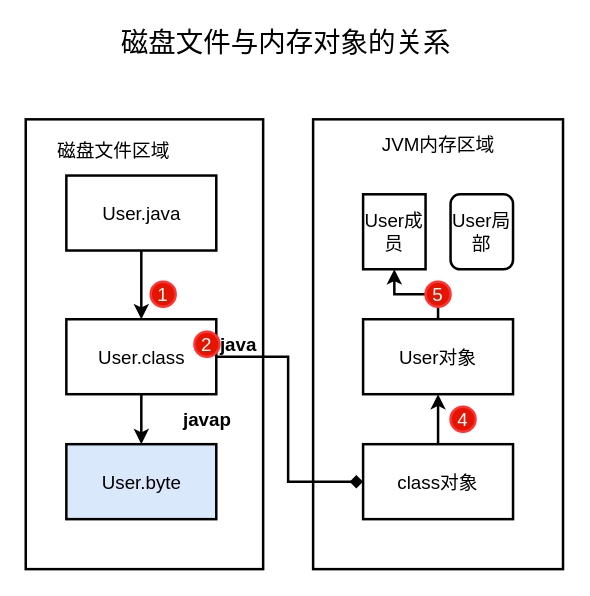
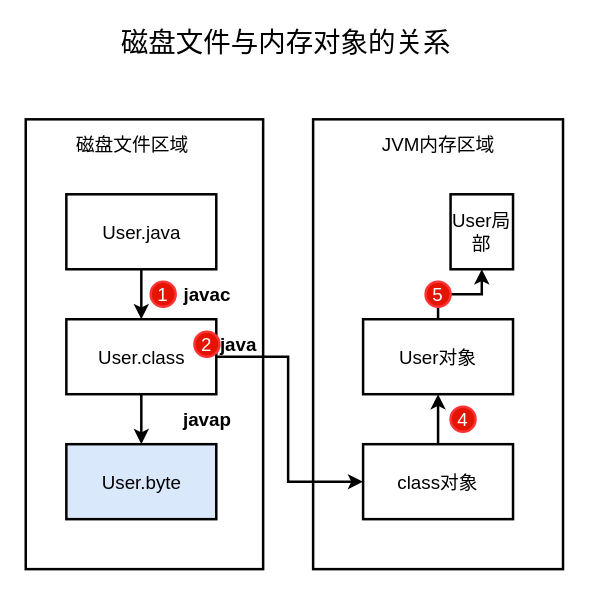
(113, 151) -> (132, 144)
(141, 213) -> (141, 232)
(394, 232) -> none
(482, 232) -> (482, 232)
none -> (207, 294)
(403, 294) -> none
none -> (473, 294)
(349, 482) -> (350, 482)
